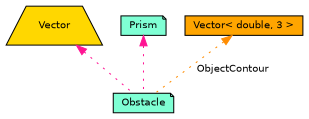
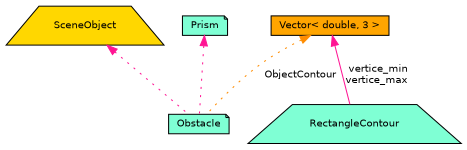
(54, 26) -> (85, 26)
none -> (355, 124)
